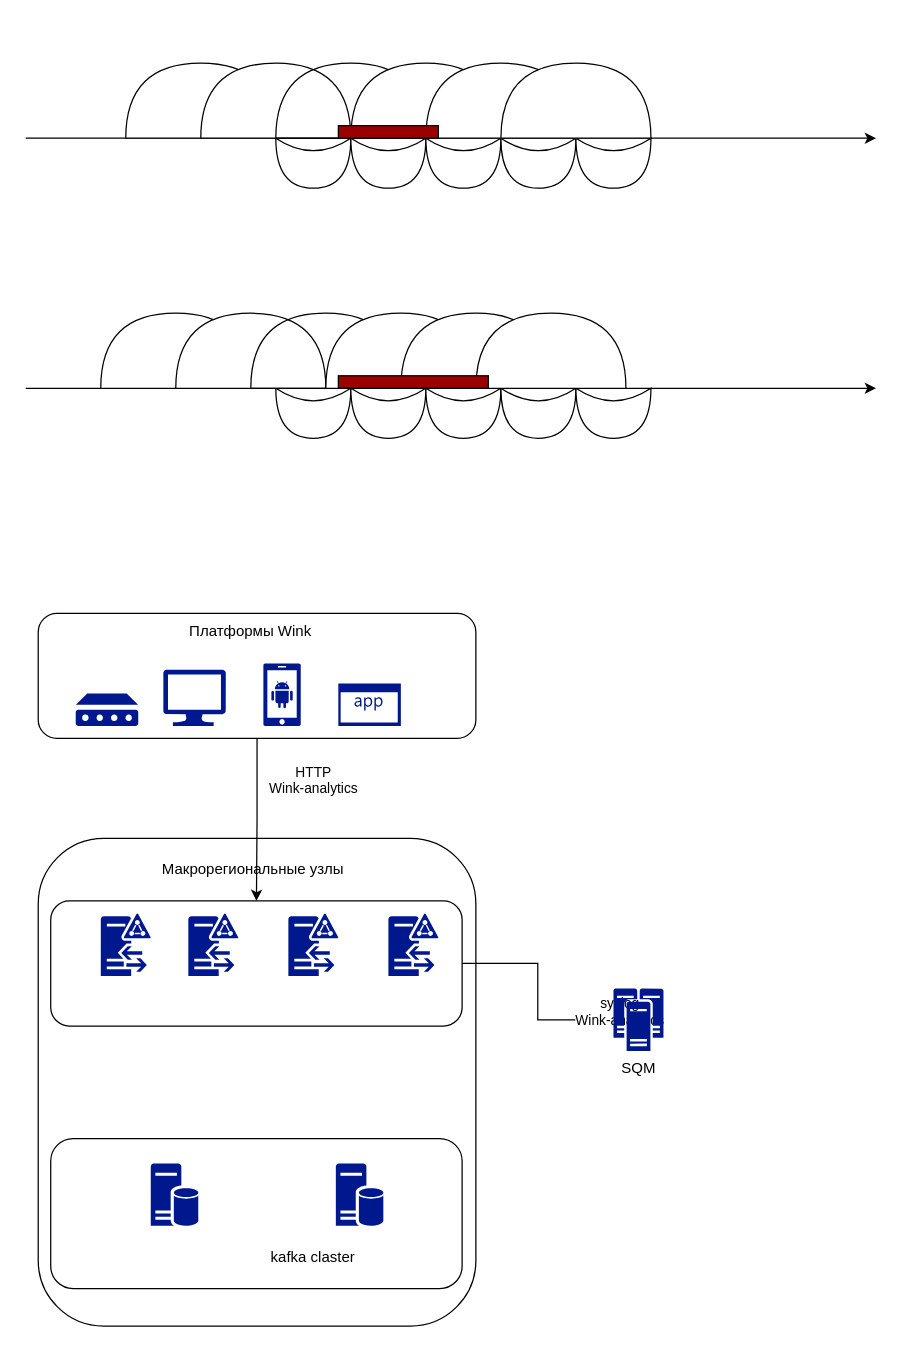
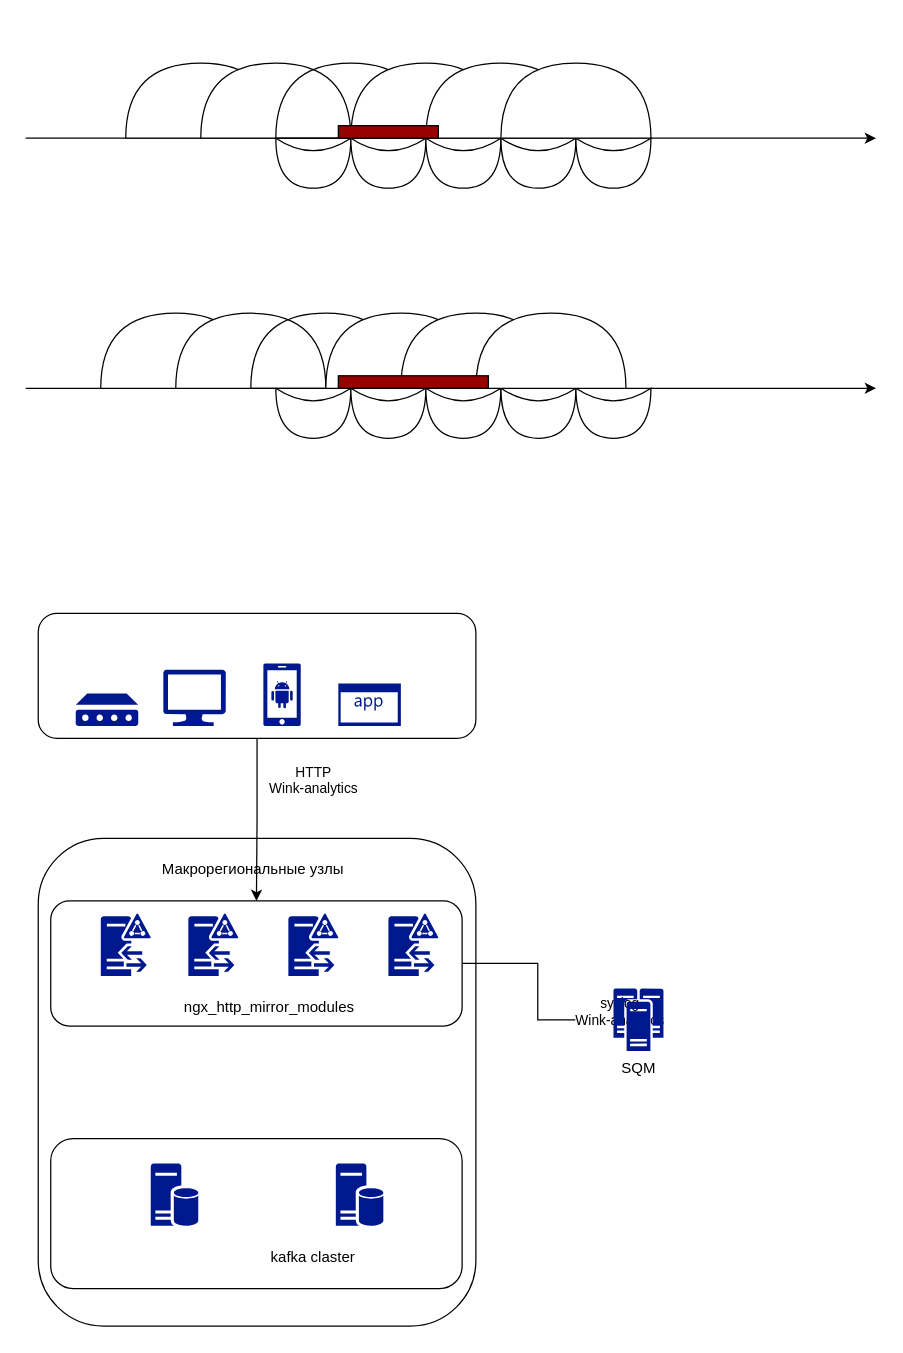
(251, 632) -> none
none -> (269, 1007)
